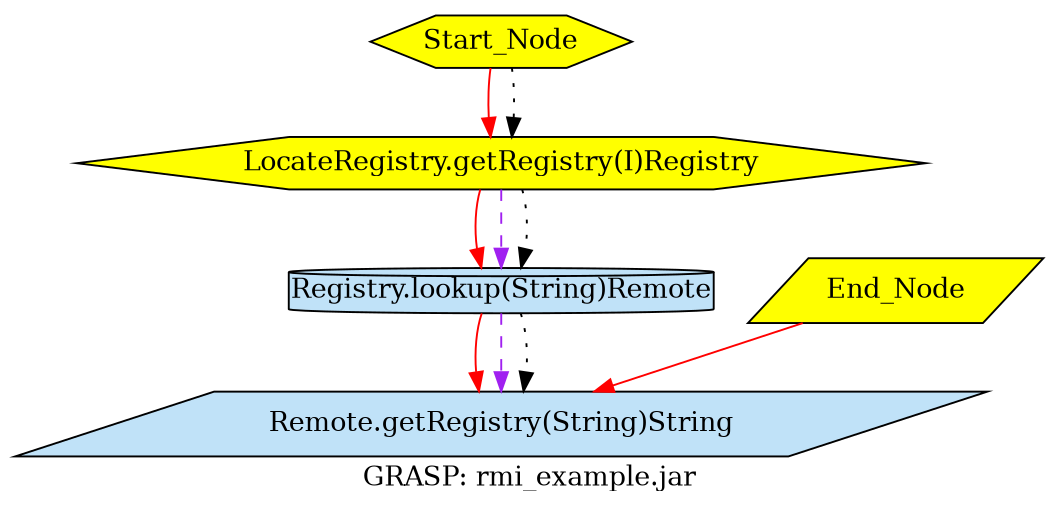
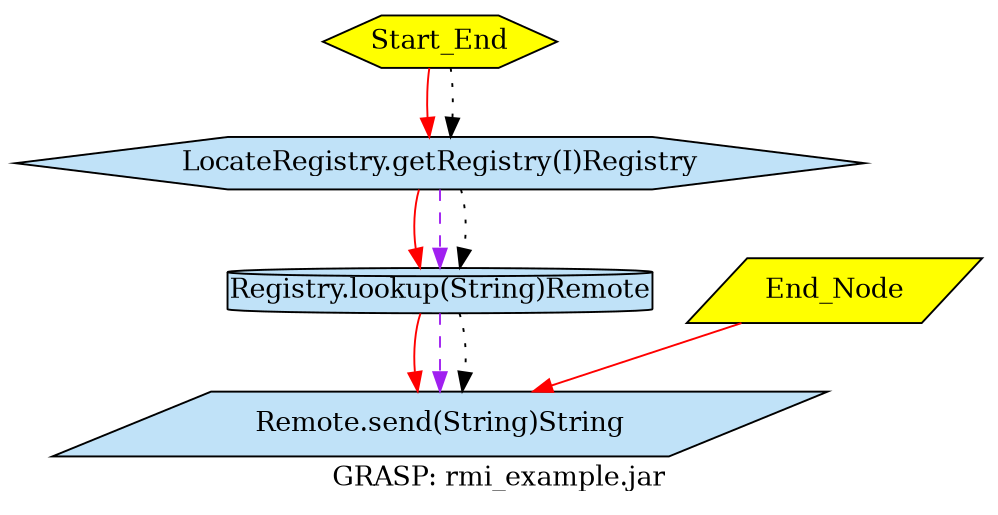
(501, 42) -> (440, 42)
(501, 163) -> (440, 163)
(501, 424) -> (440, 424)
